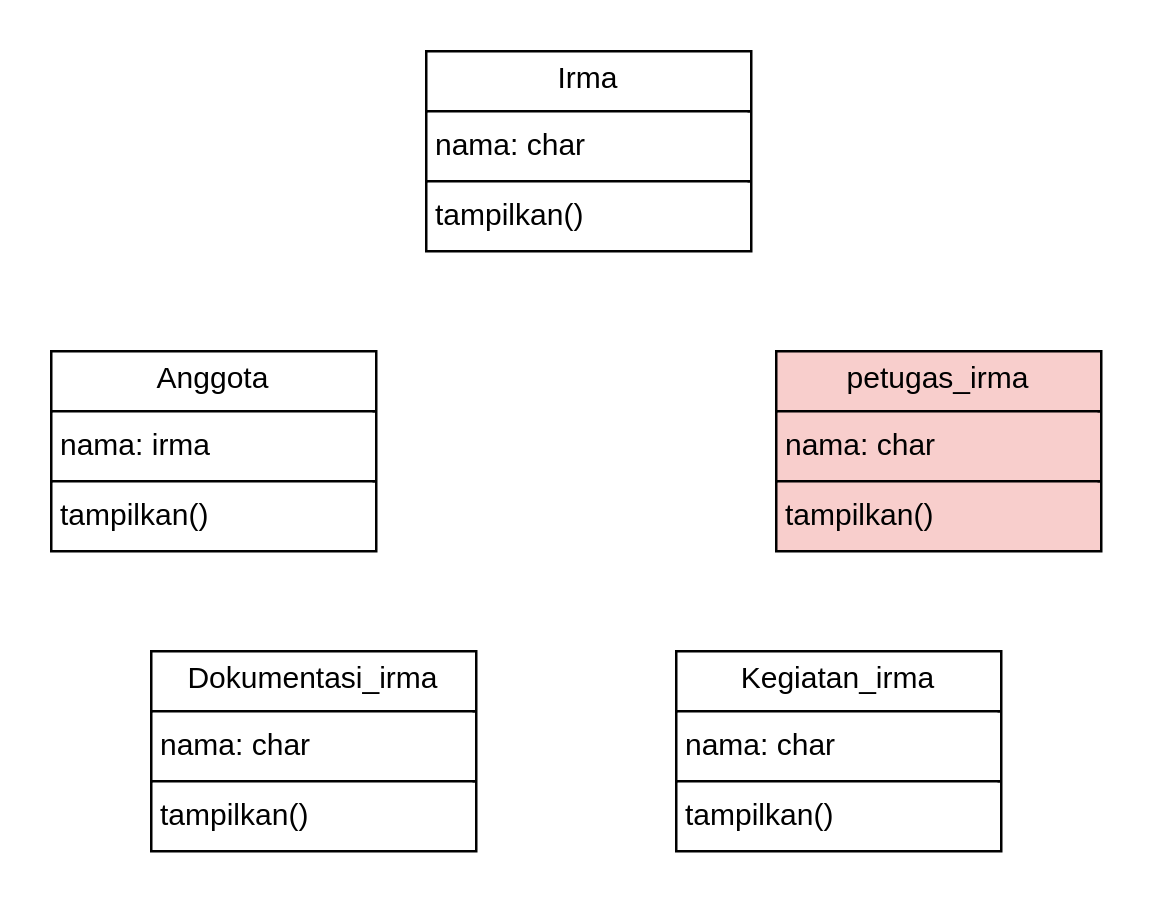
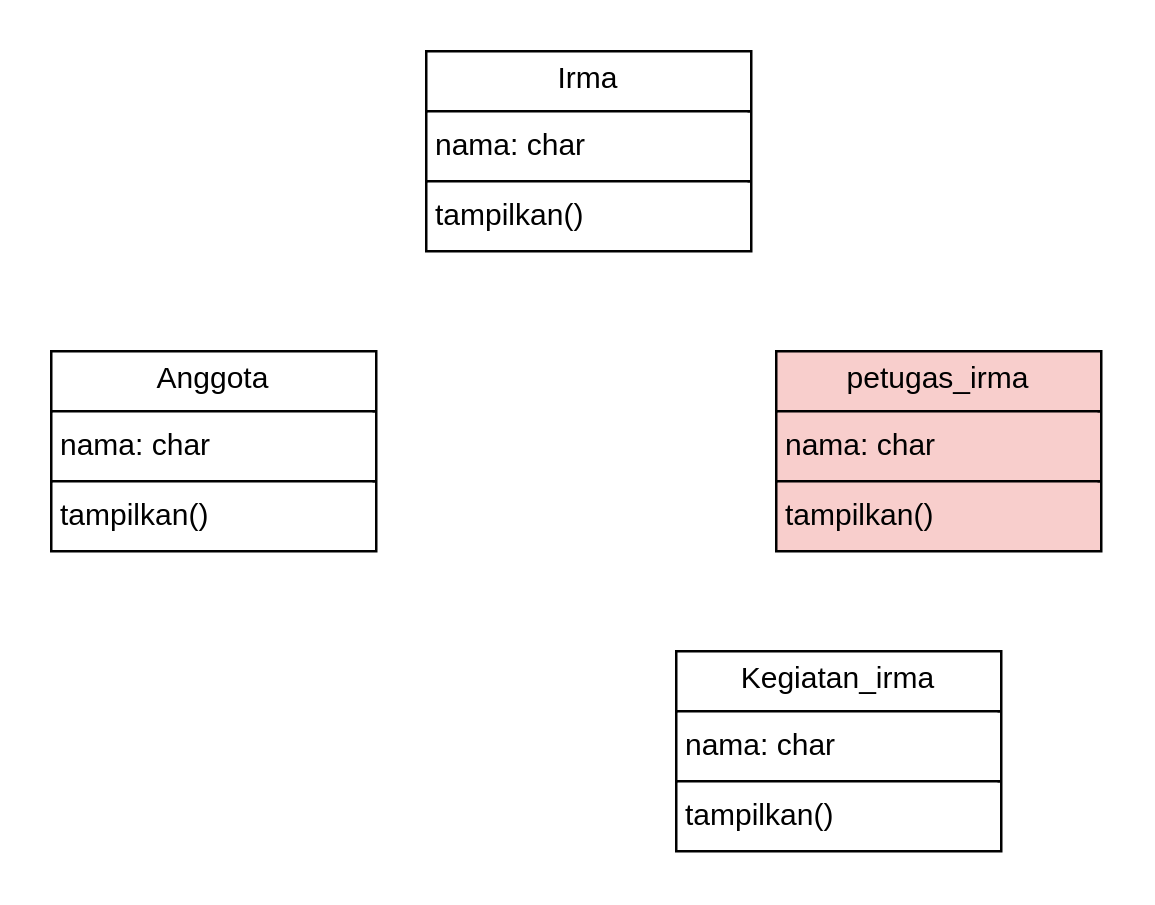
(136, 405) -> (136, 405)
(314, 751) -> none
